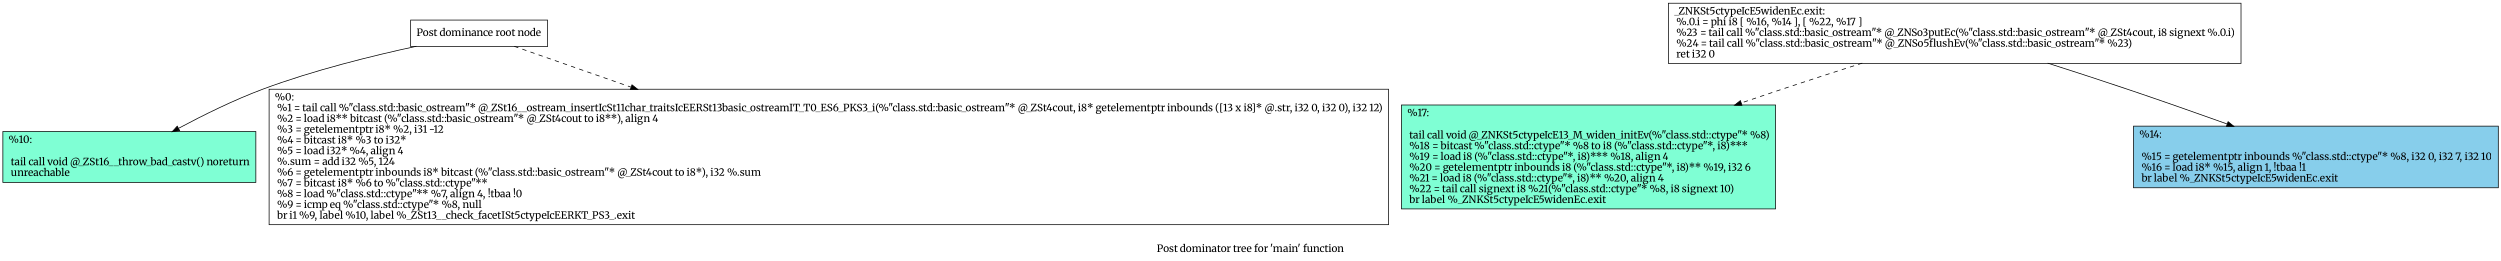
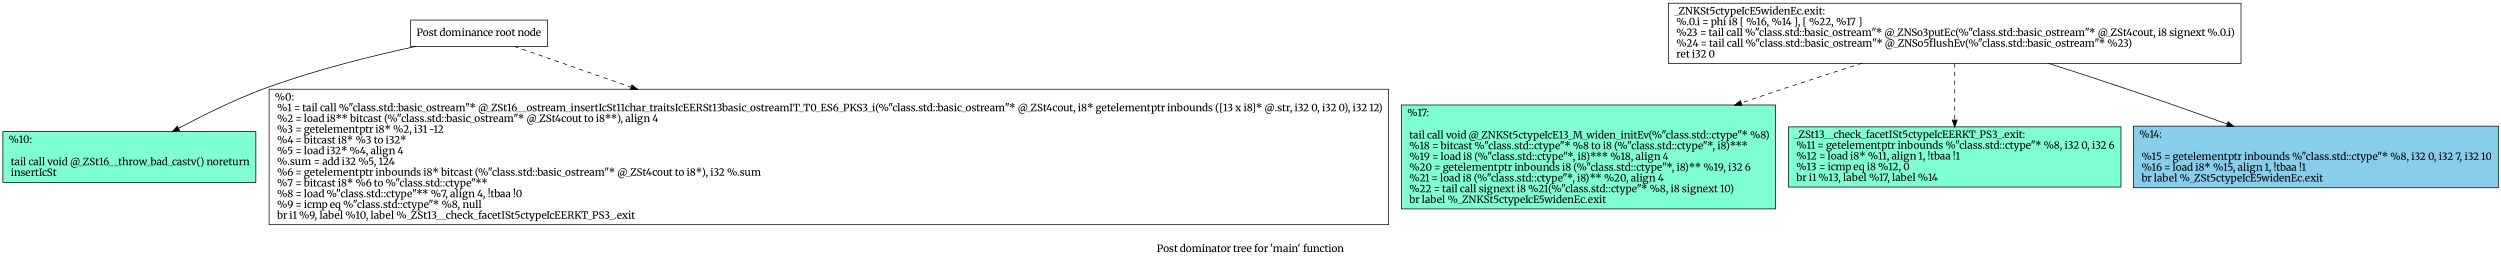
none -> (1955, 157)
(39, 173) -> (33, 173)
(2239, 178) -> (2231, 178)
